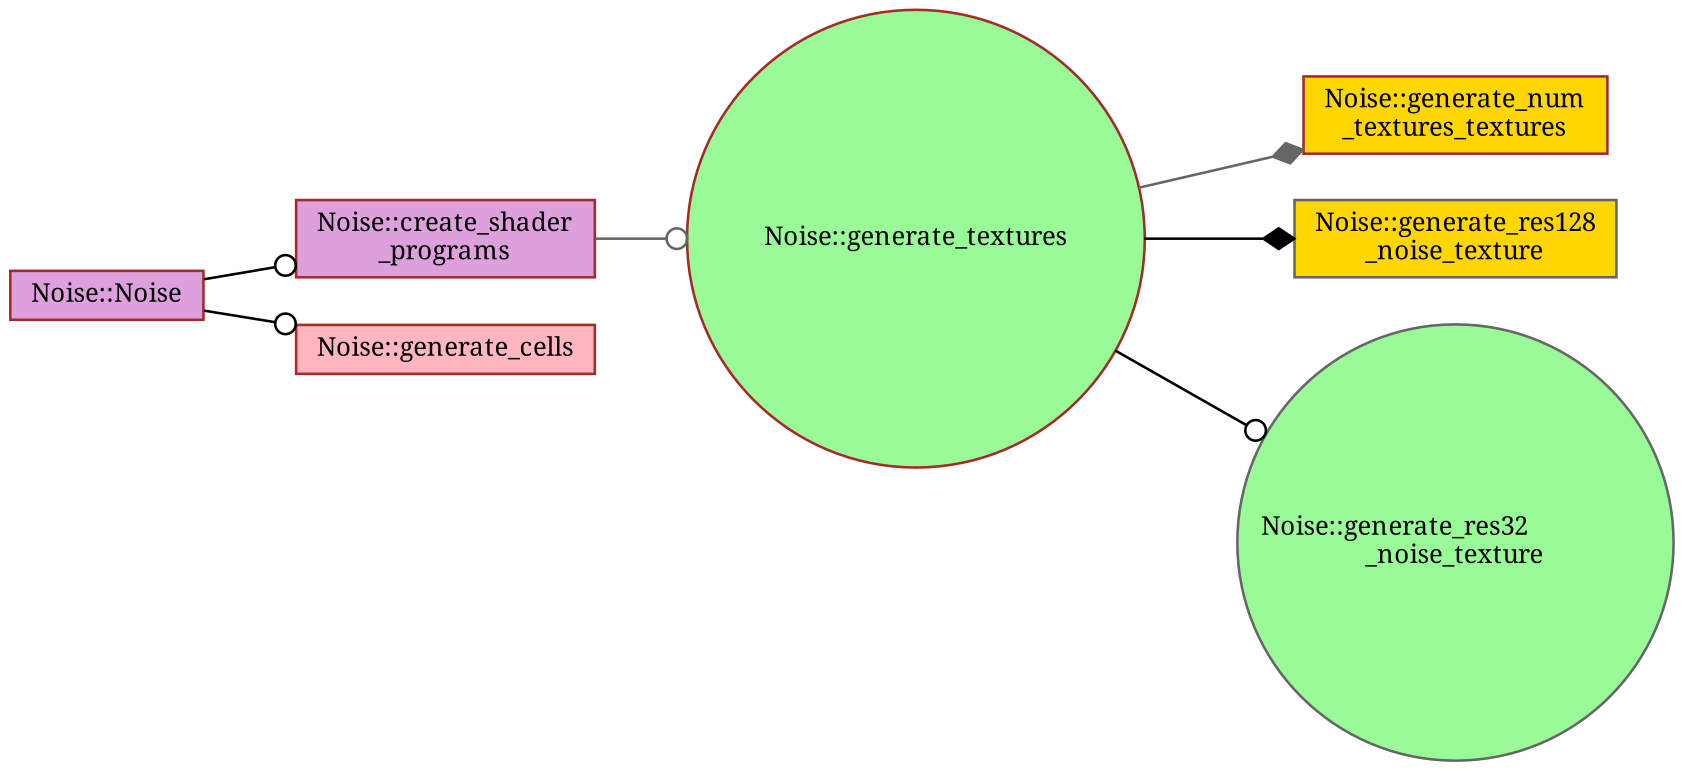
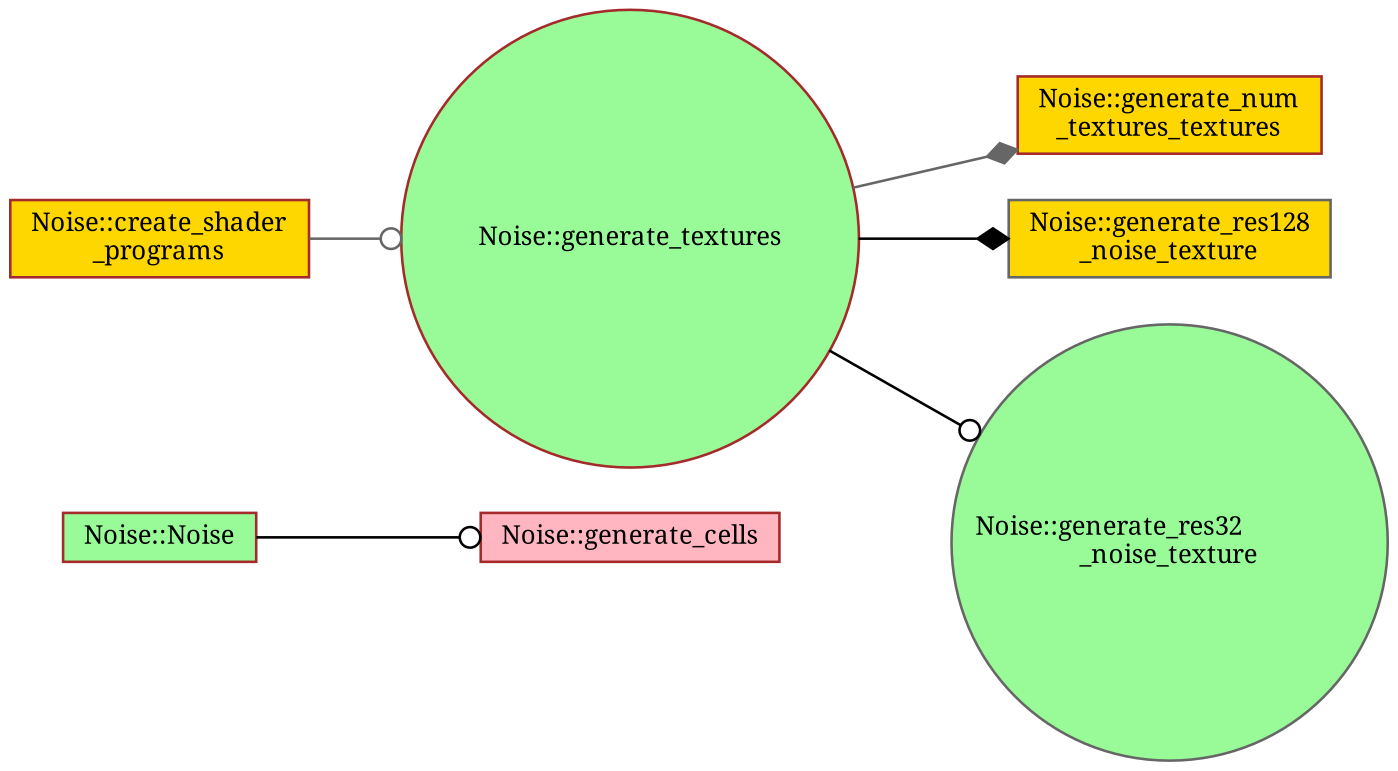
(445, 239) -> (160, 239)
(240, 273) -> none
(107, 295) -> (160, 537)
